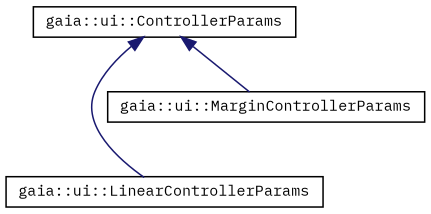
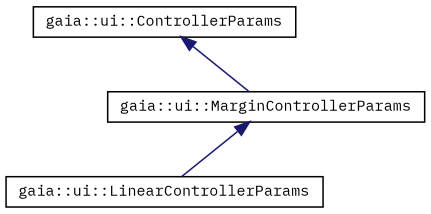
(93, 115) -> (209, 154)
